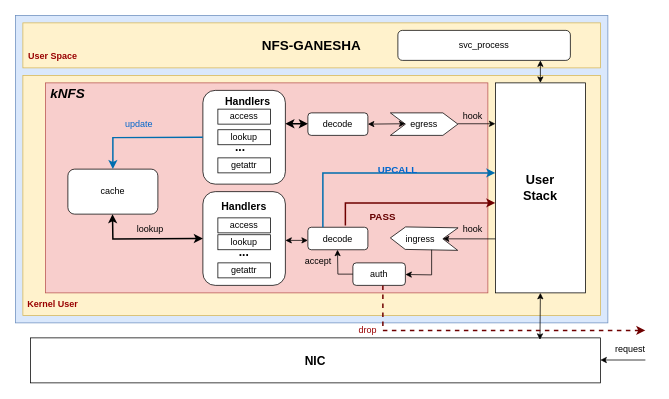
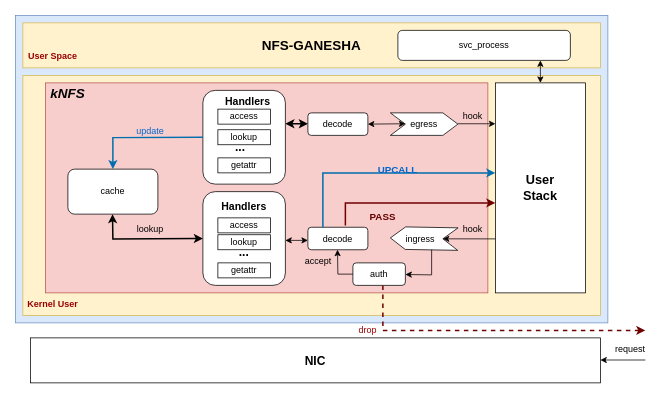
(139, 124) -> (150, 132)
(540, 307) -> none
